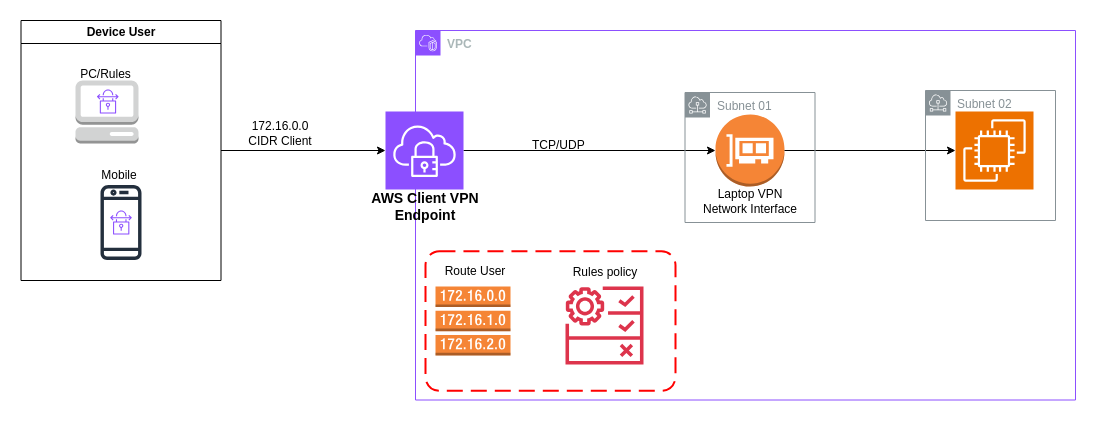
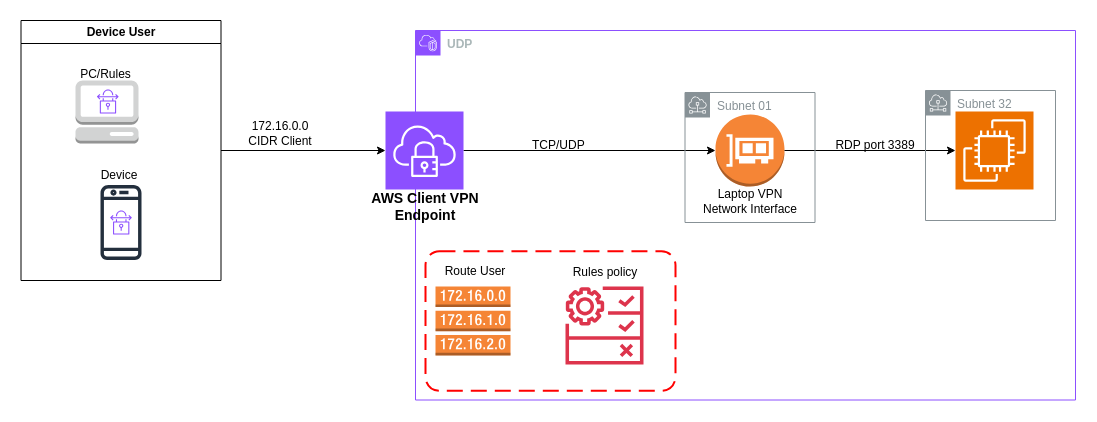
(458, 45) -> (458, 45)
(986, 105) -> (986, 105)
none -> (876, 146)
(120, 176) -> (120, 176)
